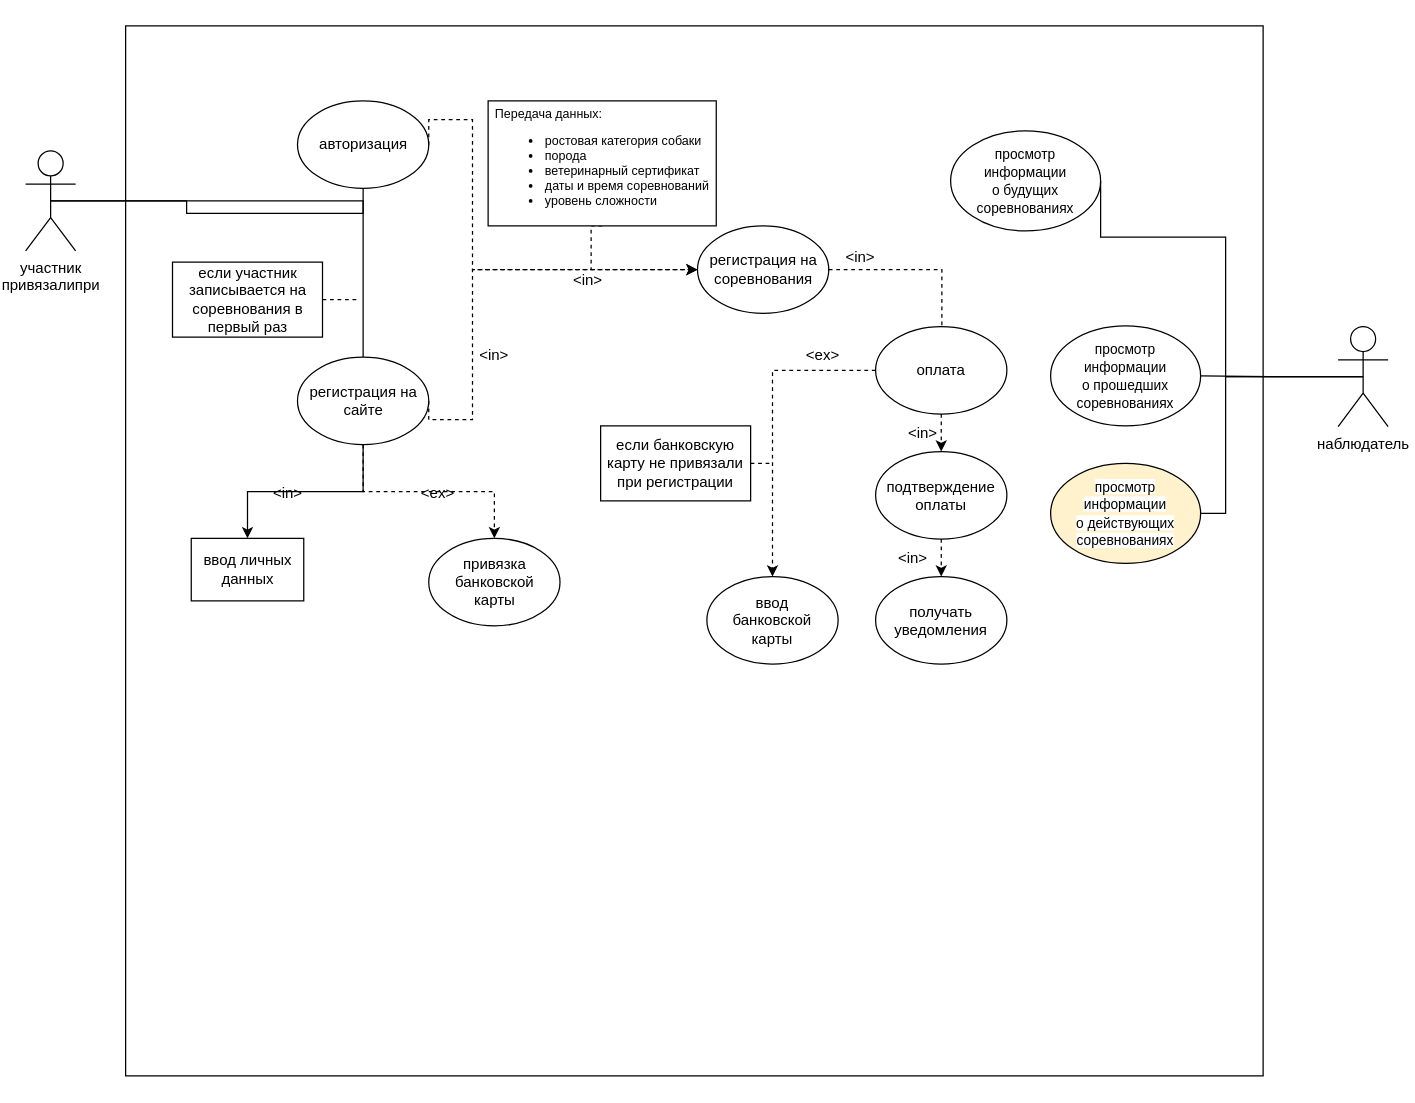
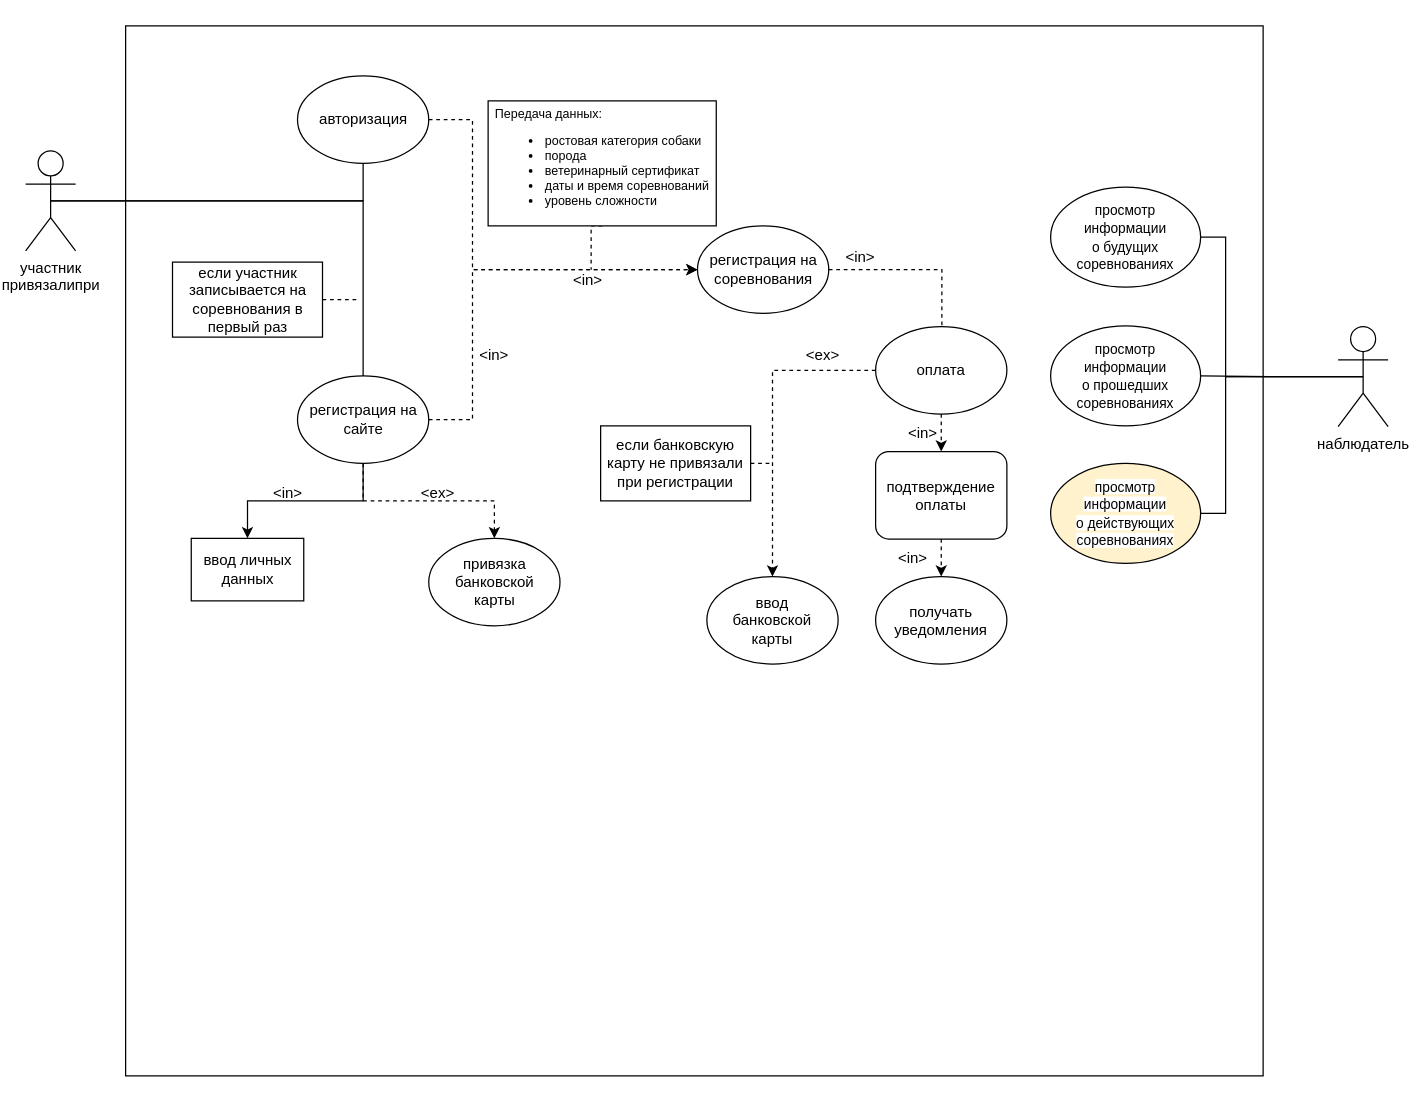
(363, 144) -> (363, 119)
(1026, 181) -> (1126, 237)
(363, 401) -> (363, 419)
(941, 495) -> (941, 495)
